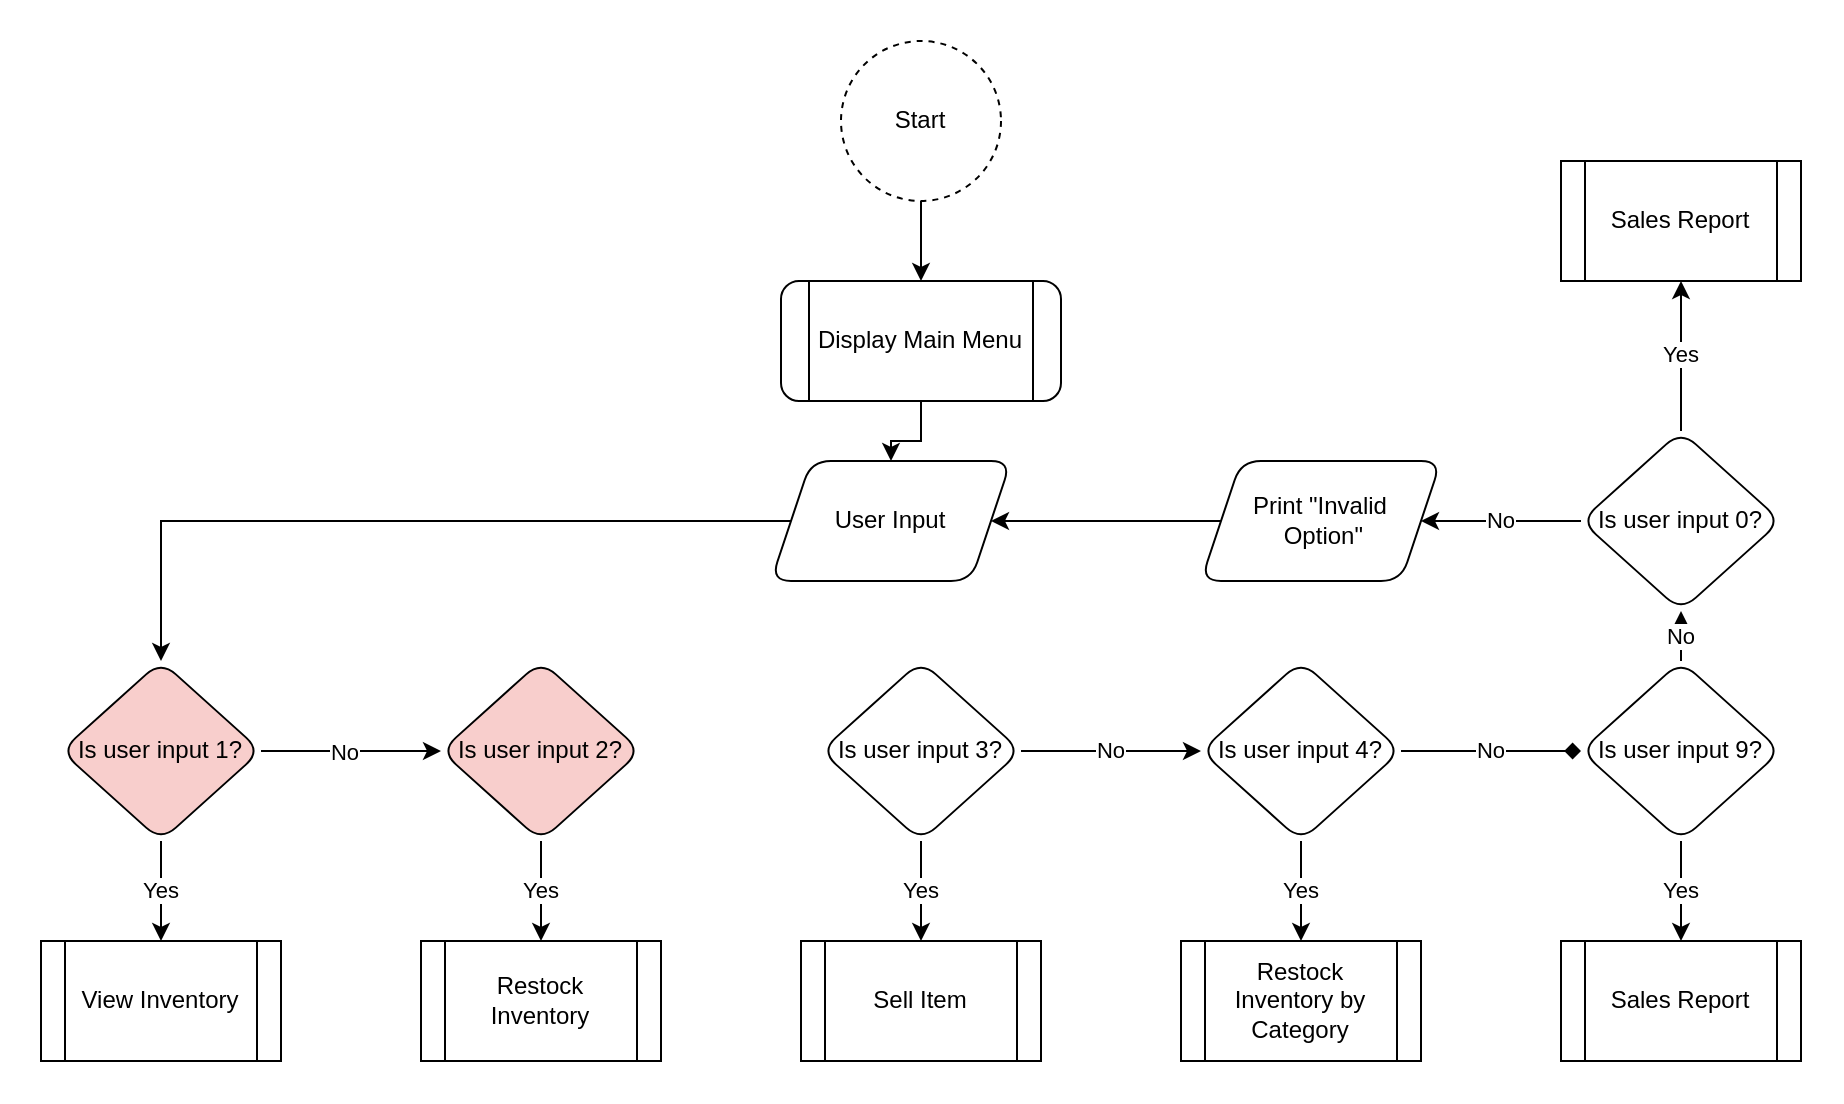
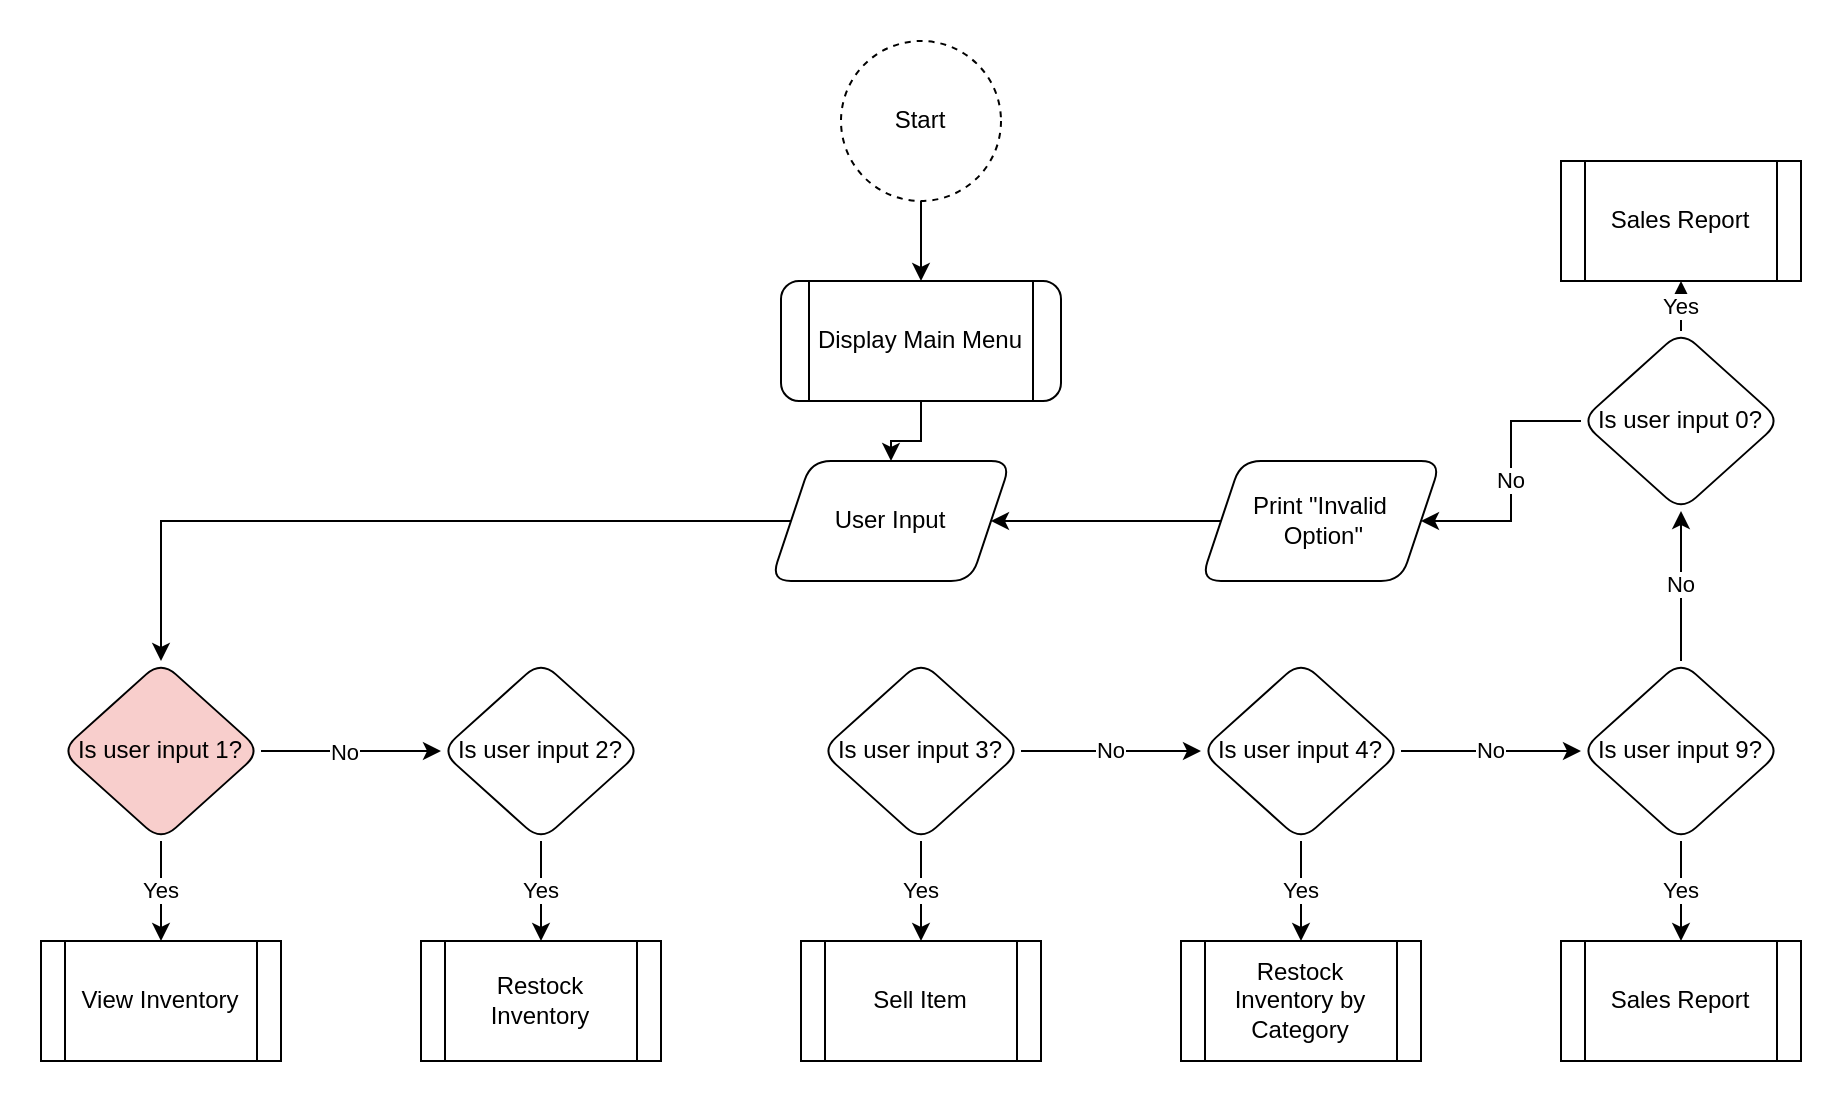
(1681, 521) -> (1681, 421)
(541, 751) -> (541, 751)
(1564, 751) -> (1565, 751)
